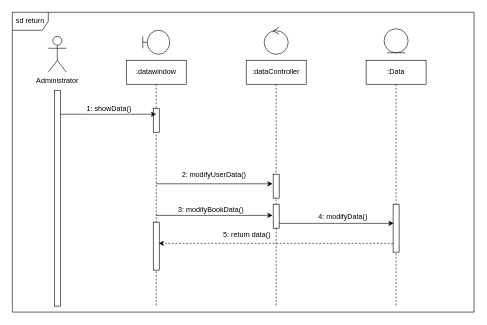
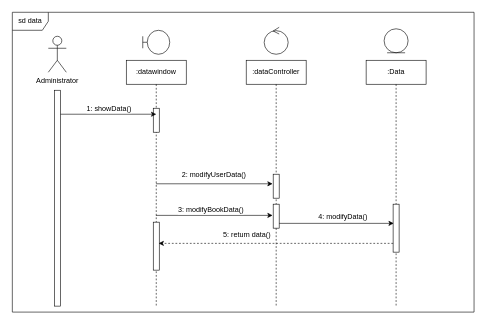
(30, 21) -> (30, 21)
